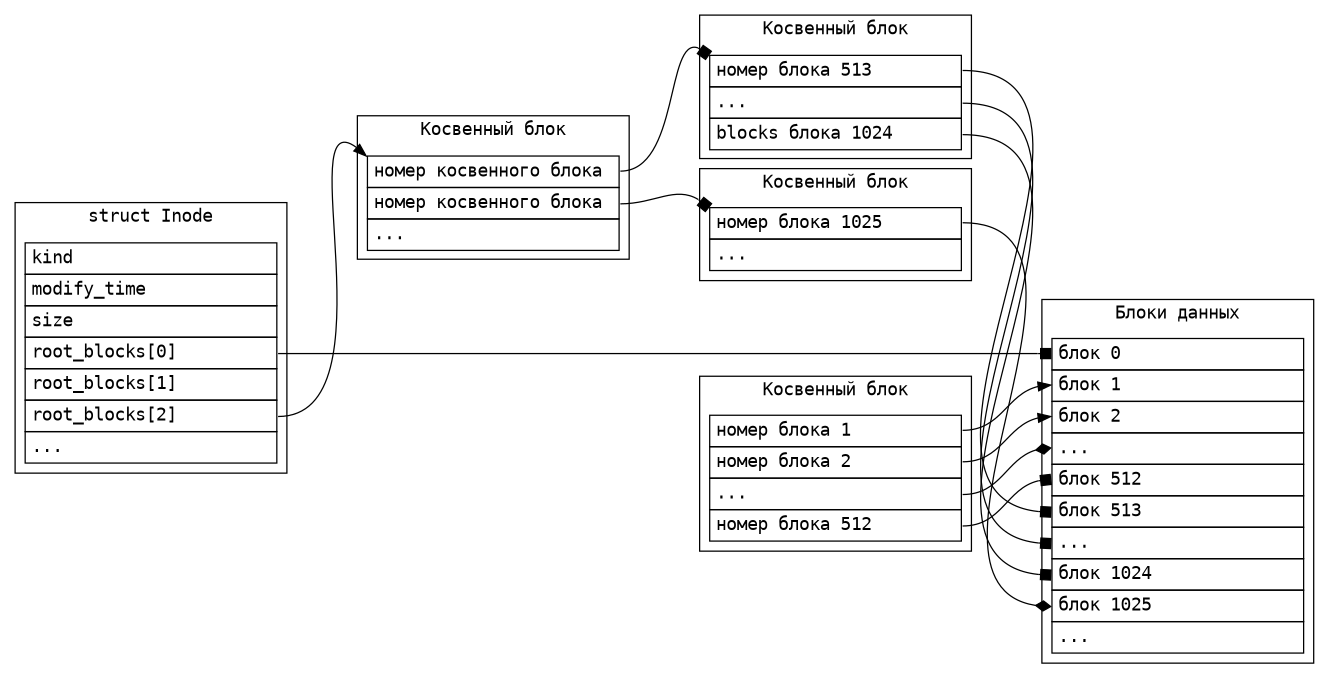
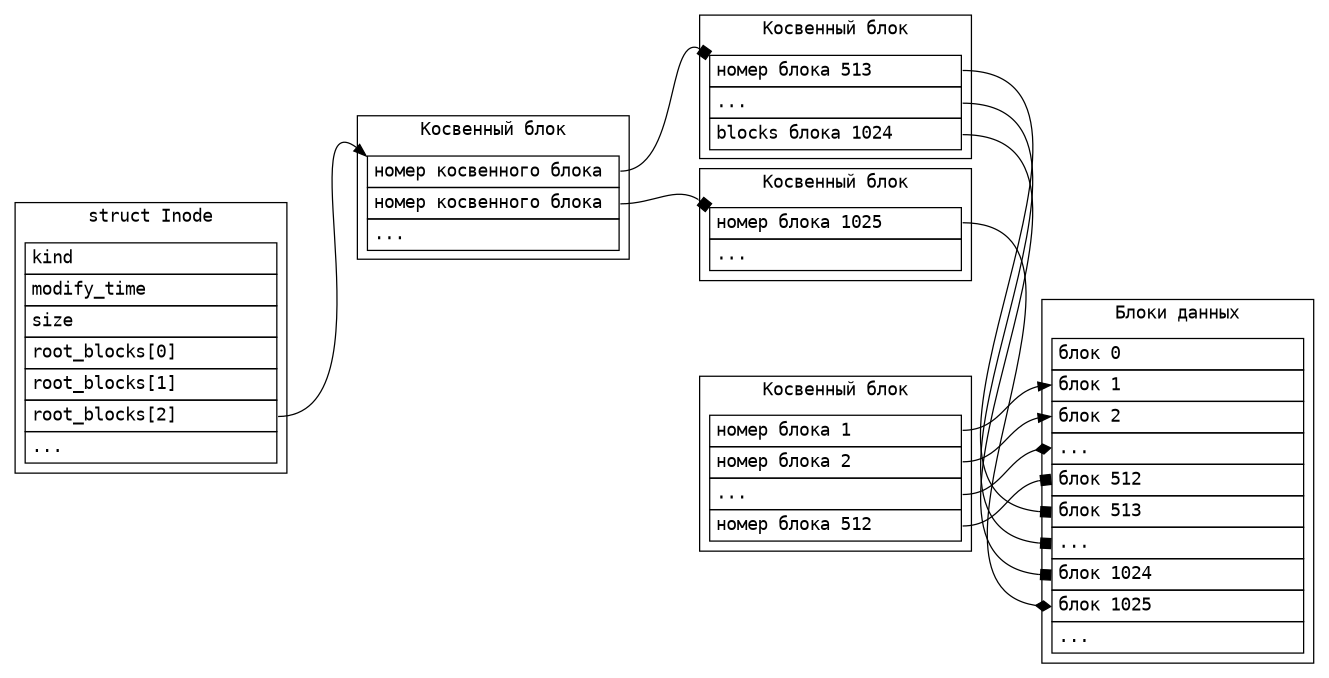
(658, 354) -> none
